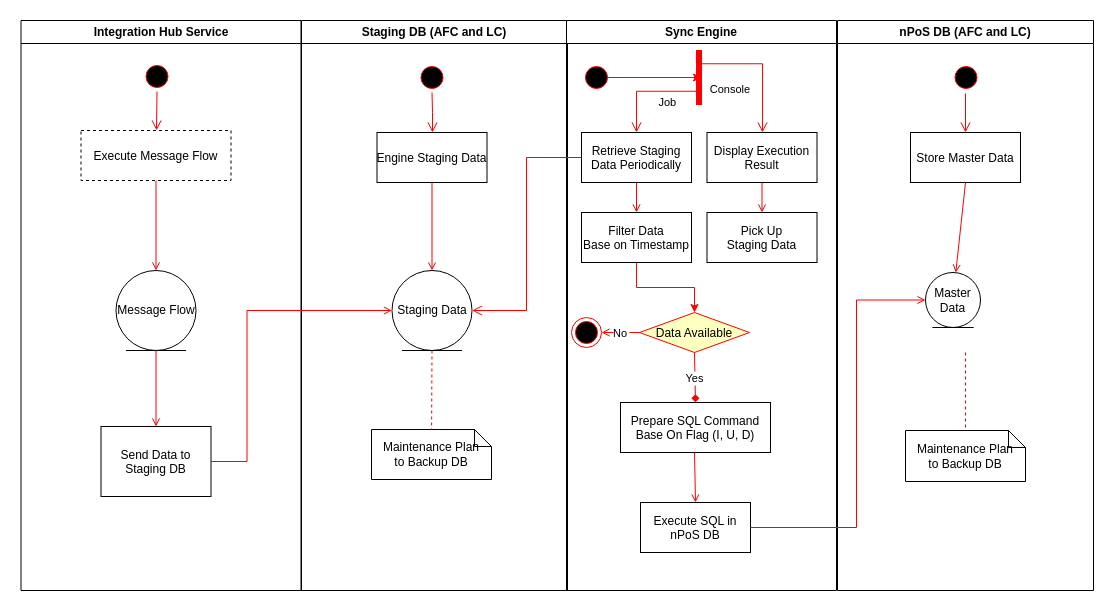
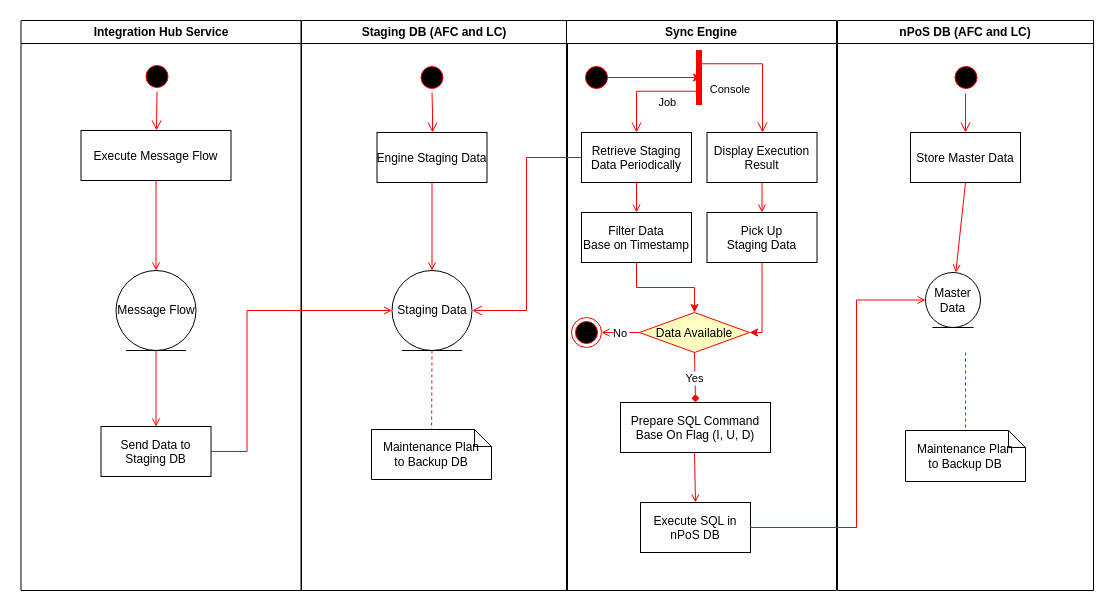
(156, 156) -> (156, 156)
none -> (762, 301)
(156, 462) -> (156, 452)
